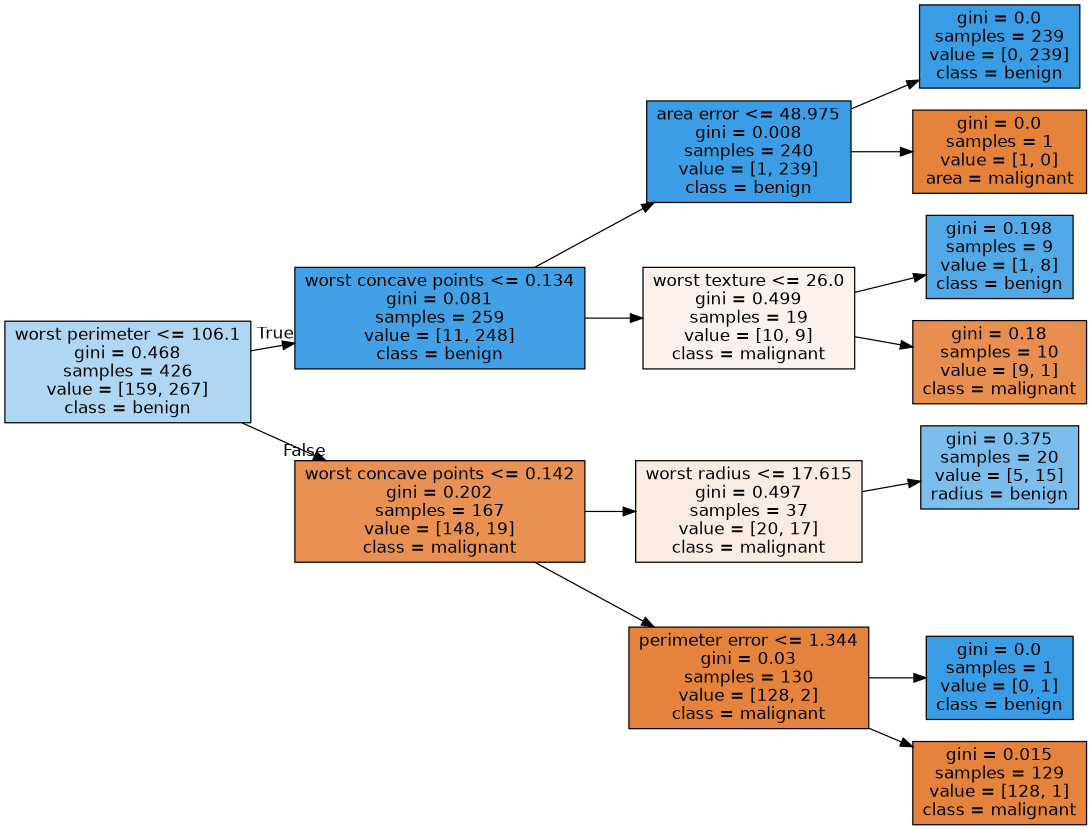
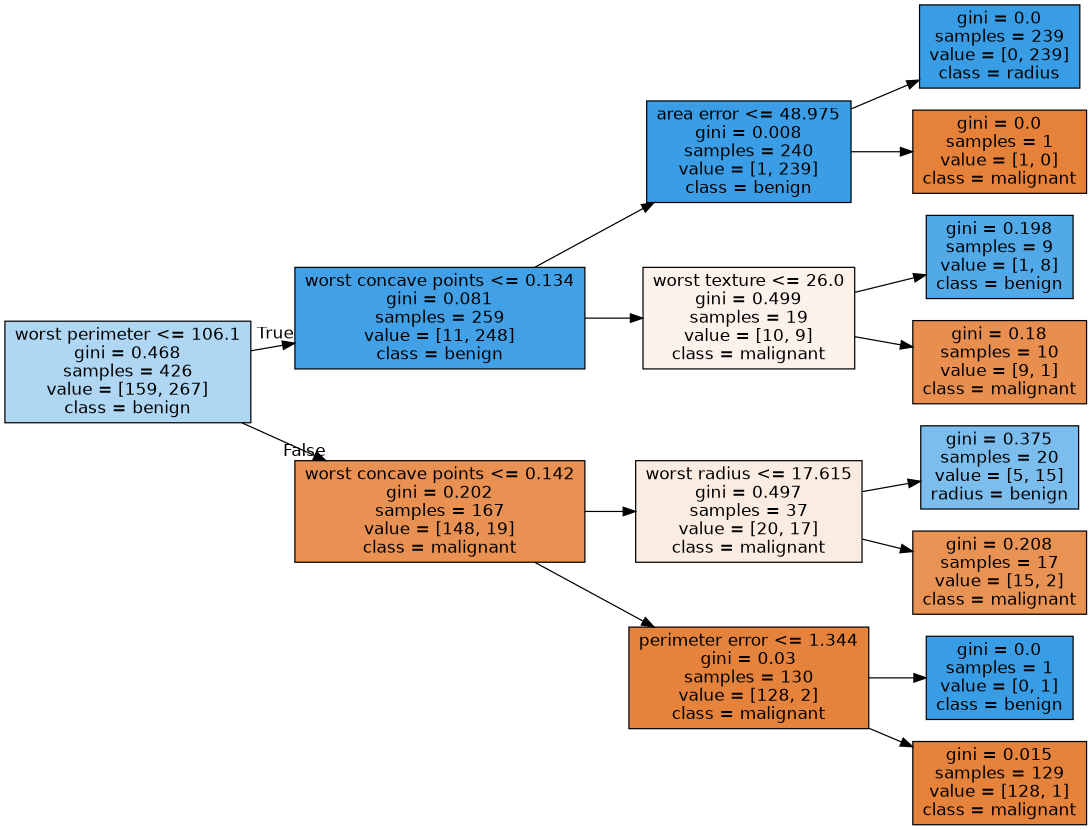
(1000, 46) -> (1000, 46)
(1000, 152) -> (1000, 152)
none -> (1000, 573)
